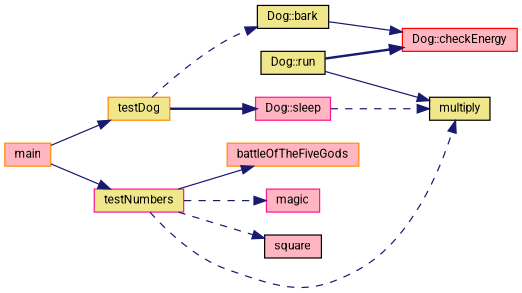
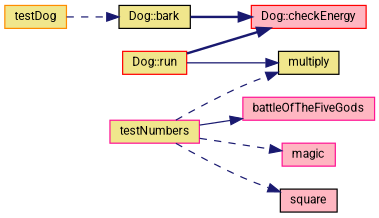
(359, 26) -> (215, 17)
(293, 63) -> (155, 63)
(293, 109) -> none
(28, 155) -> none
(293, 155) -> (309, 109)
